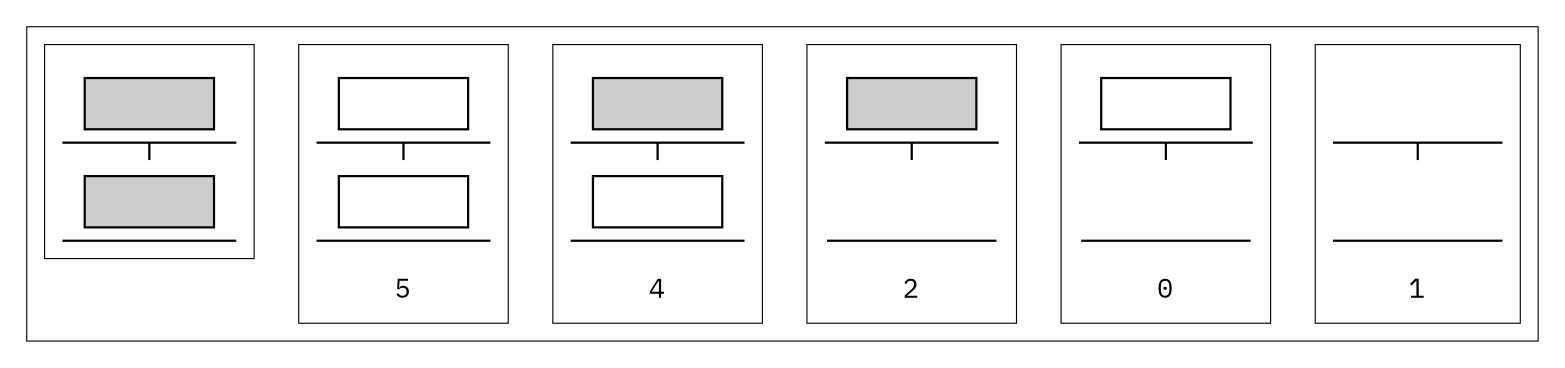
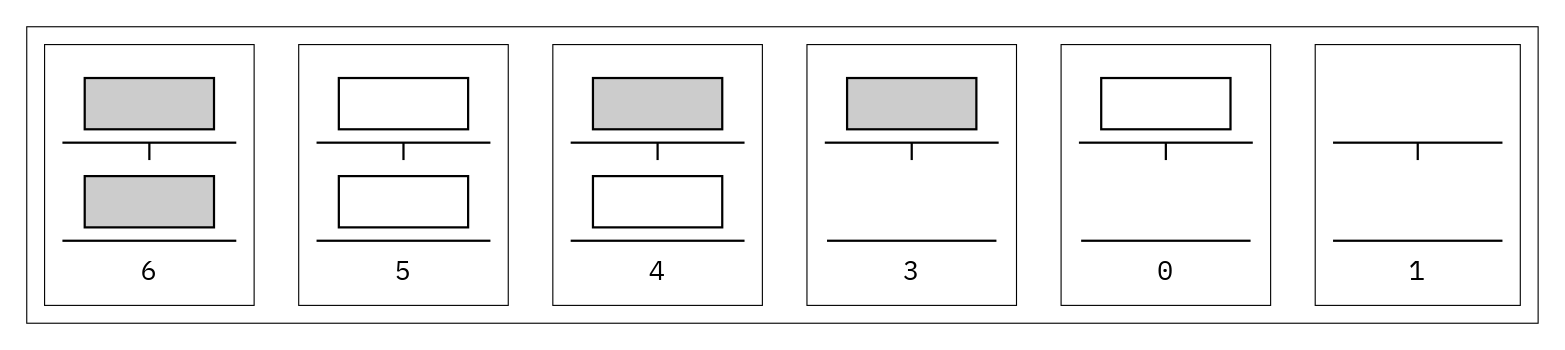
none -> (149, 273)
(912, 291) -> (912, 273)
